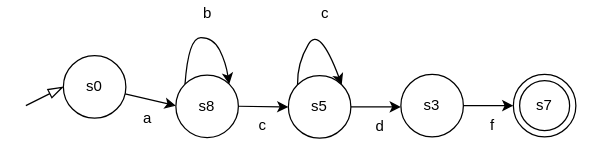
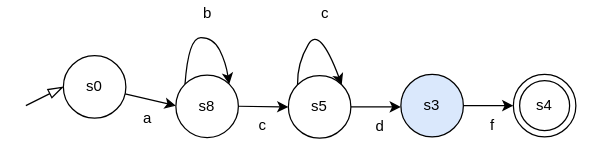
(432, 106) -> (432, 106)
(544, 106) -> (544, 106)
